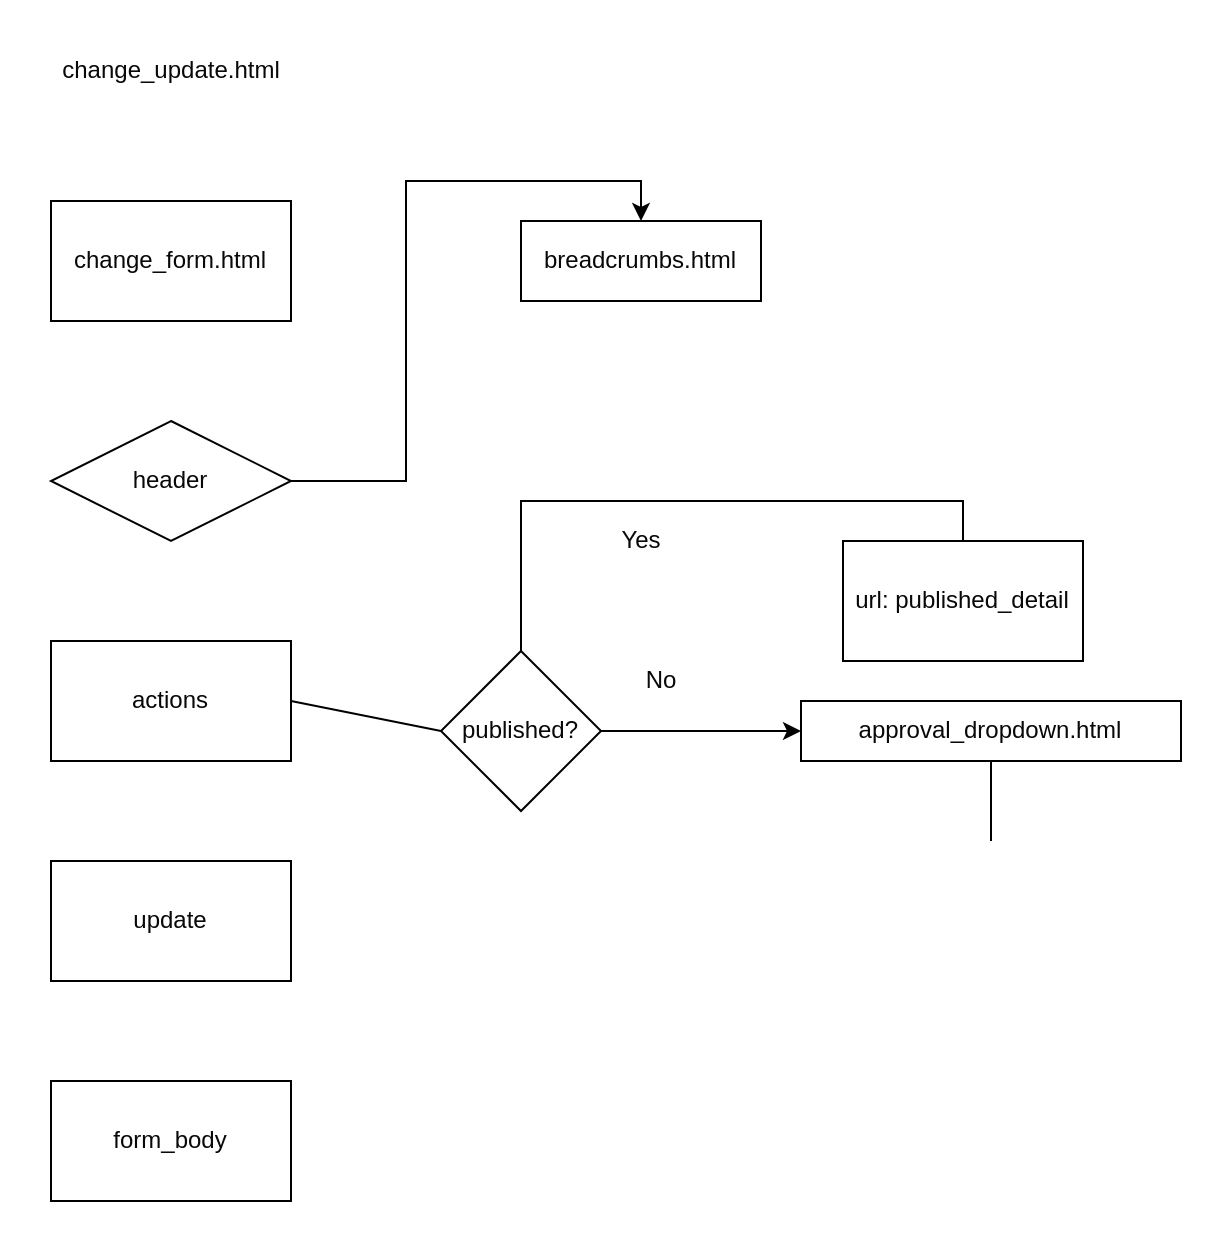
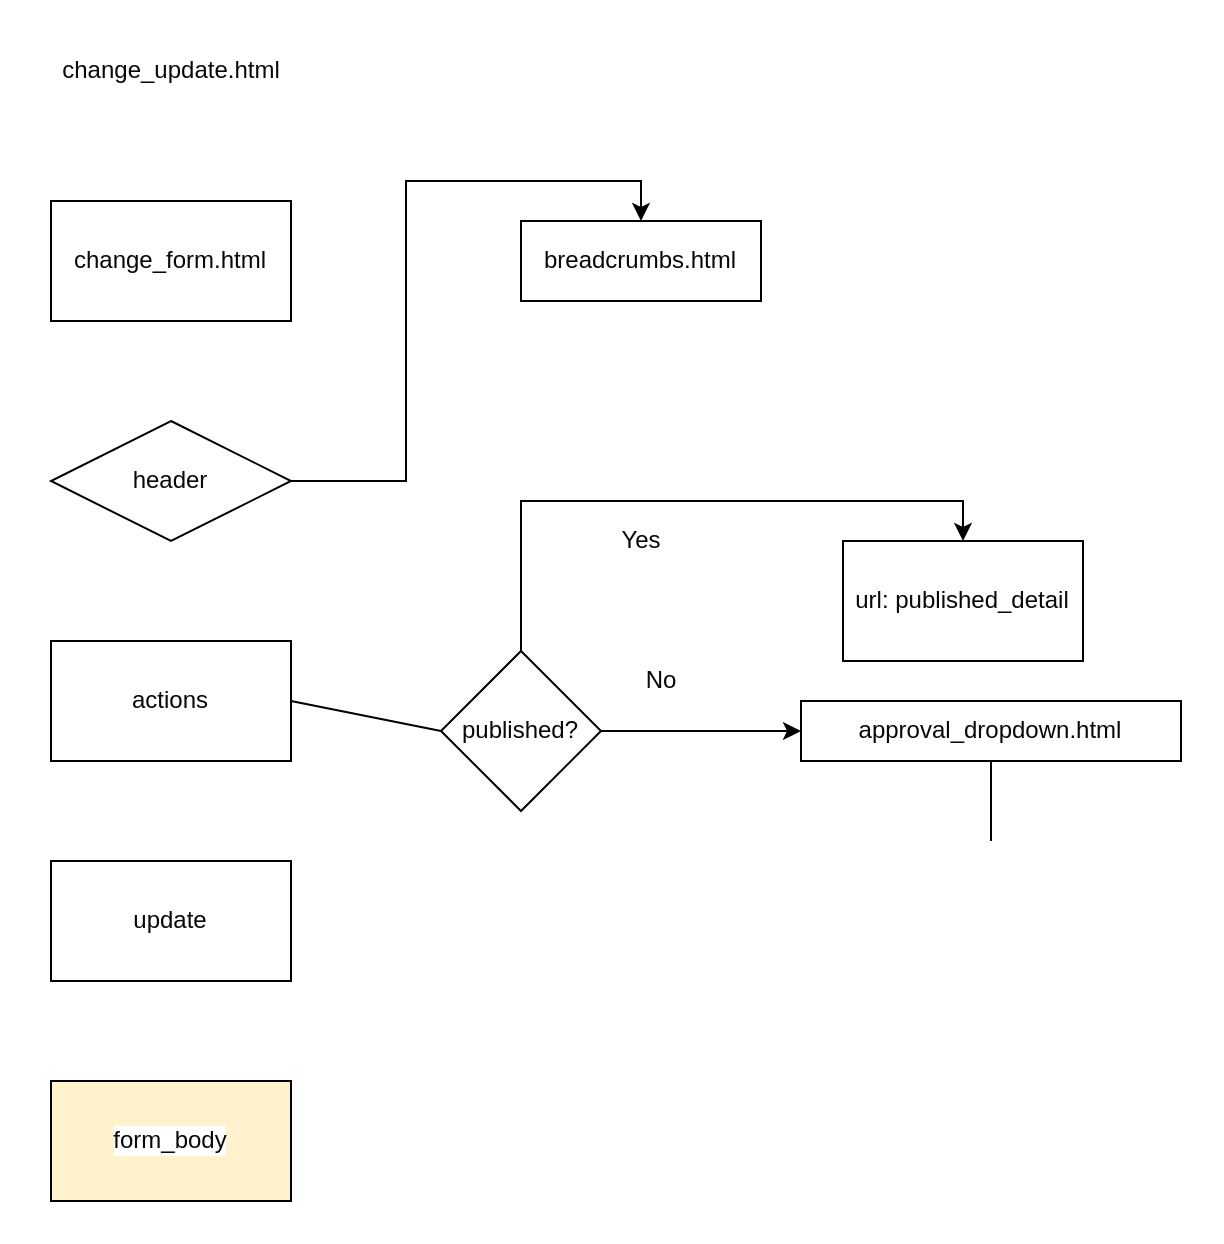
(963, 531) -> (963, 526)
(171, 1141) -> (171, 1141)
